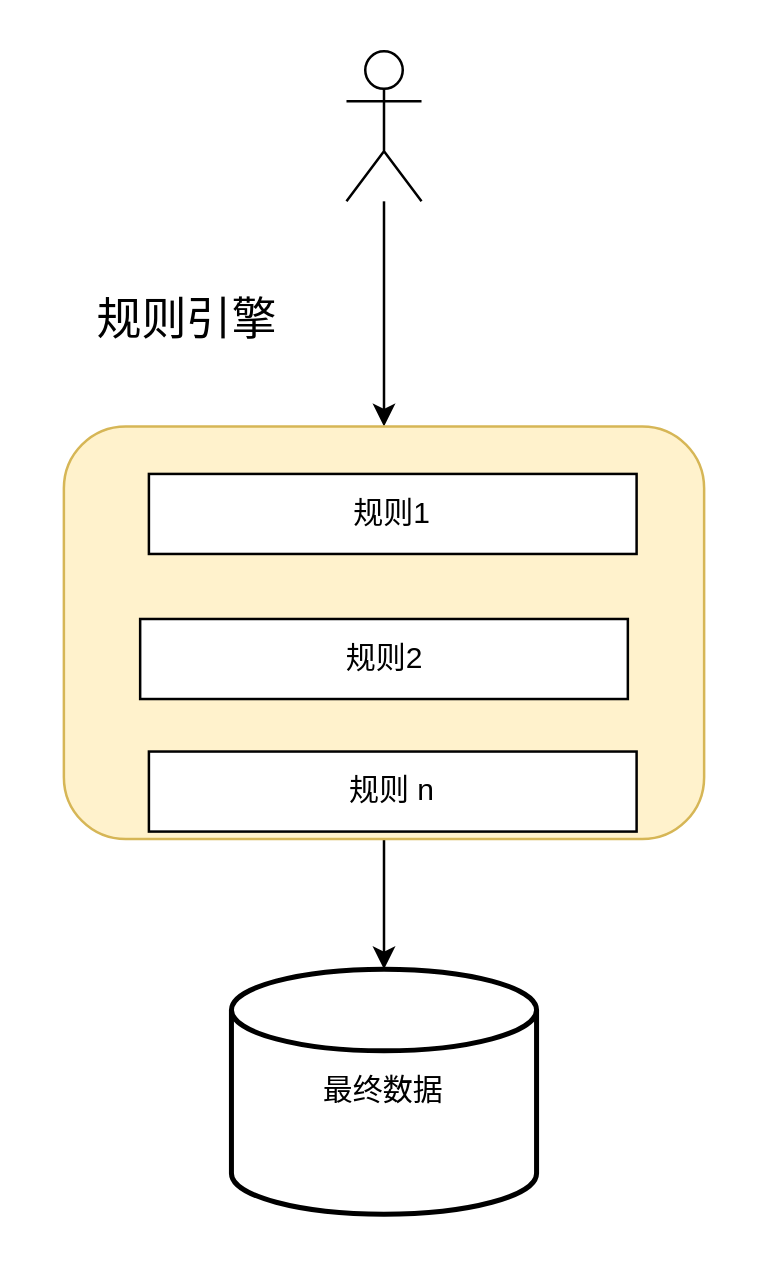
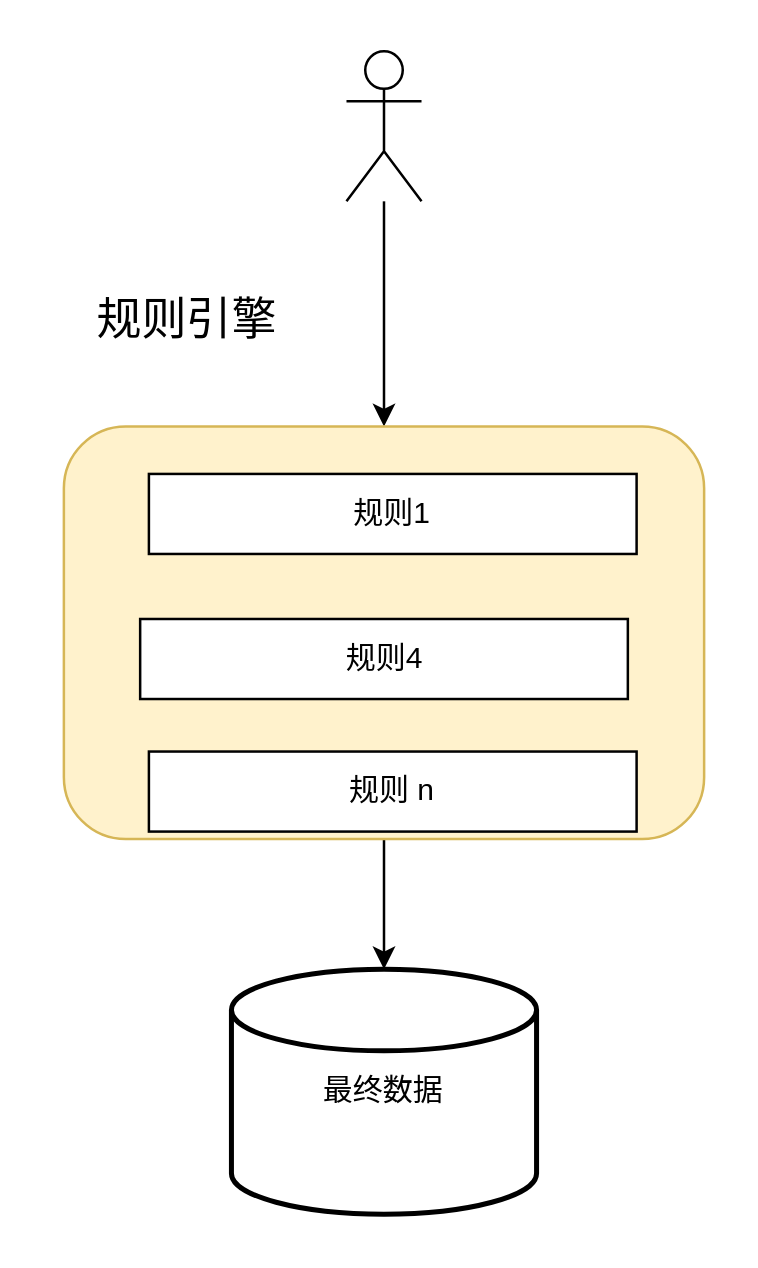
(385, 659) -> (385, 659)
